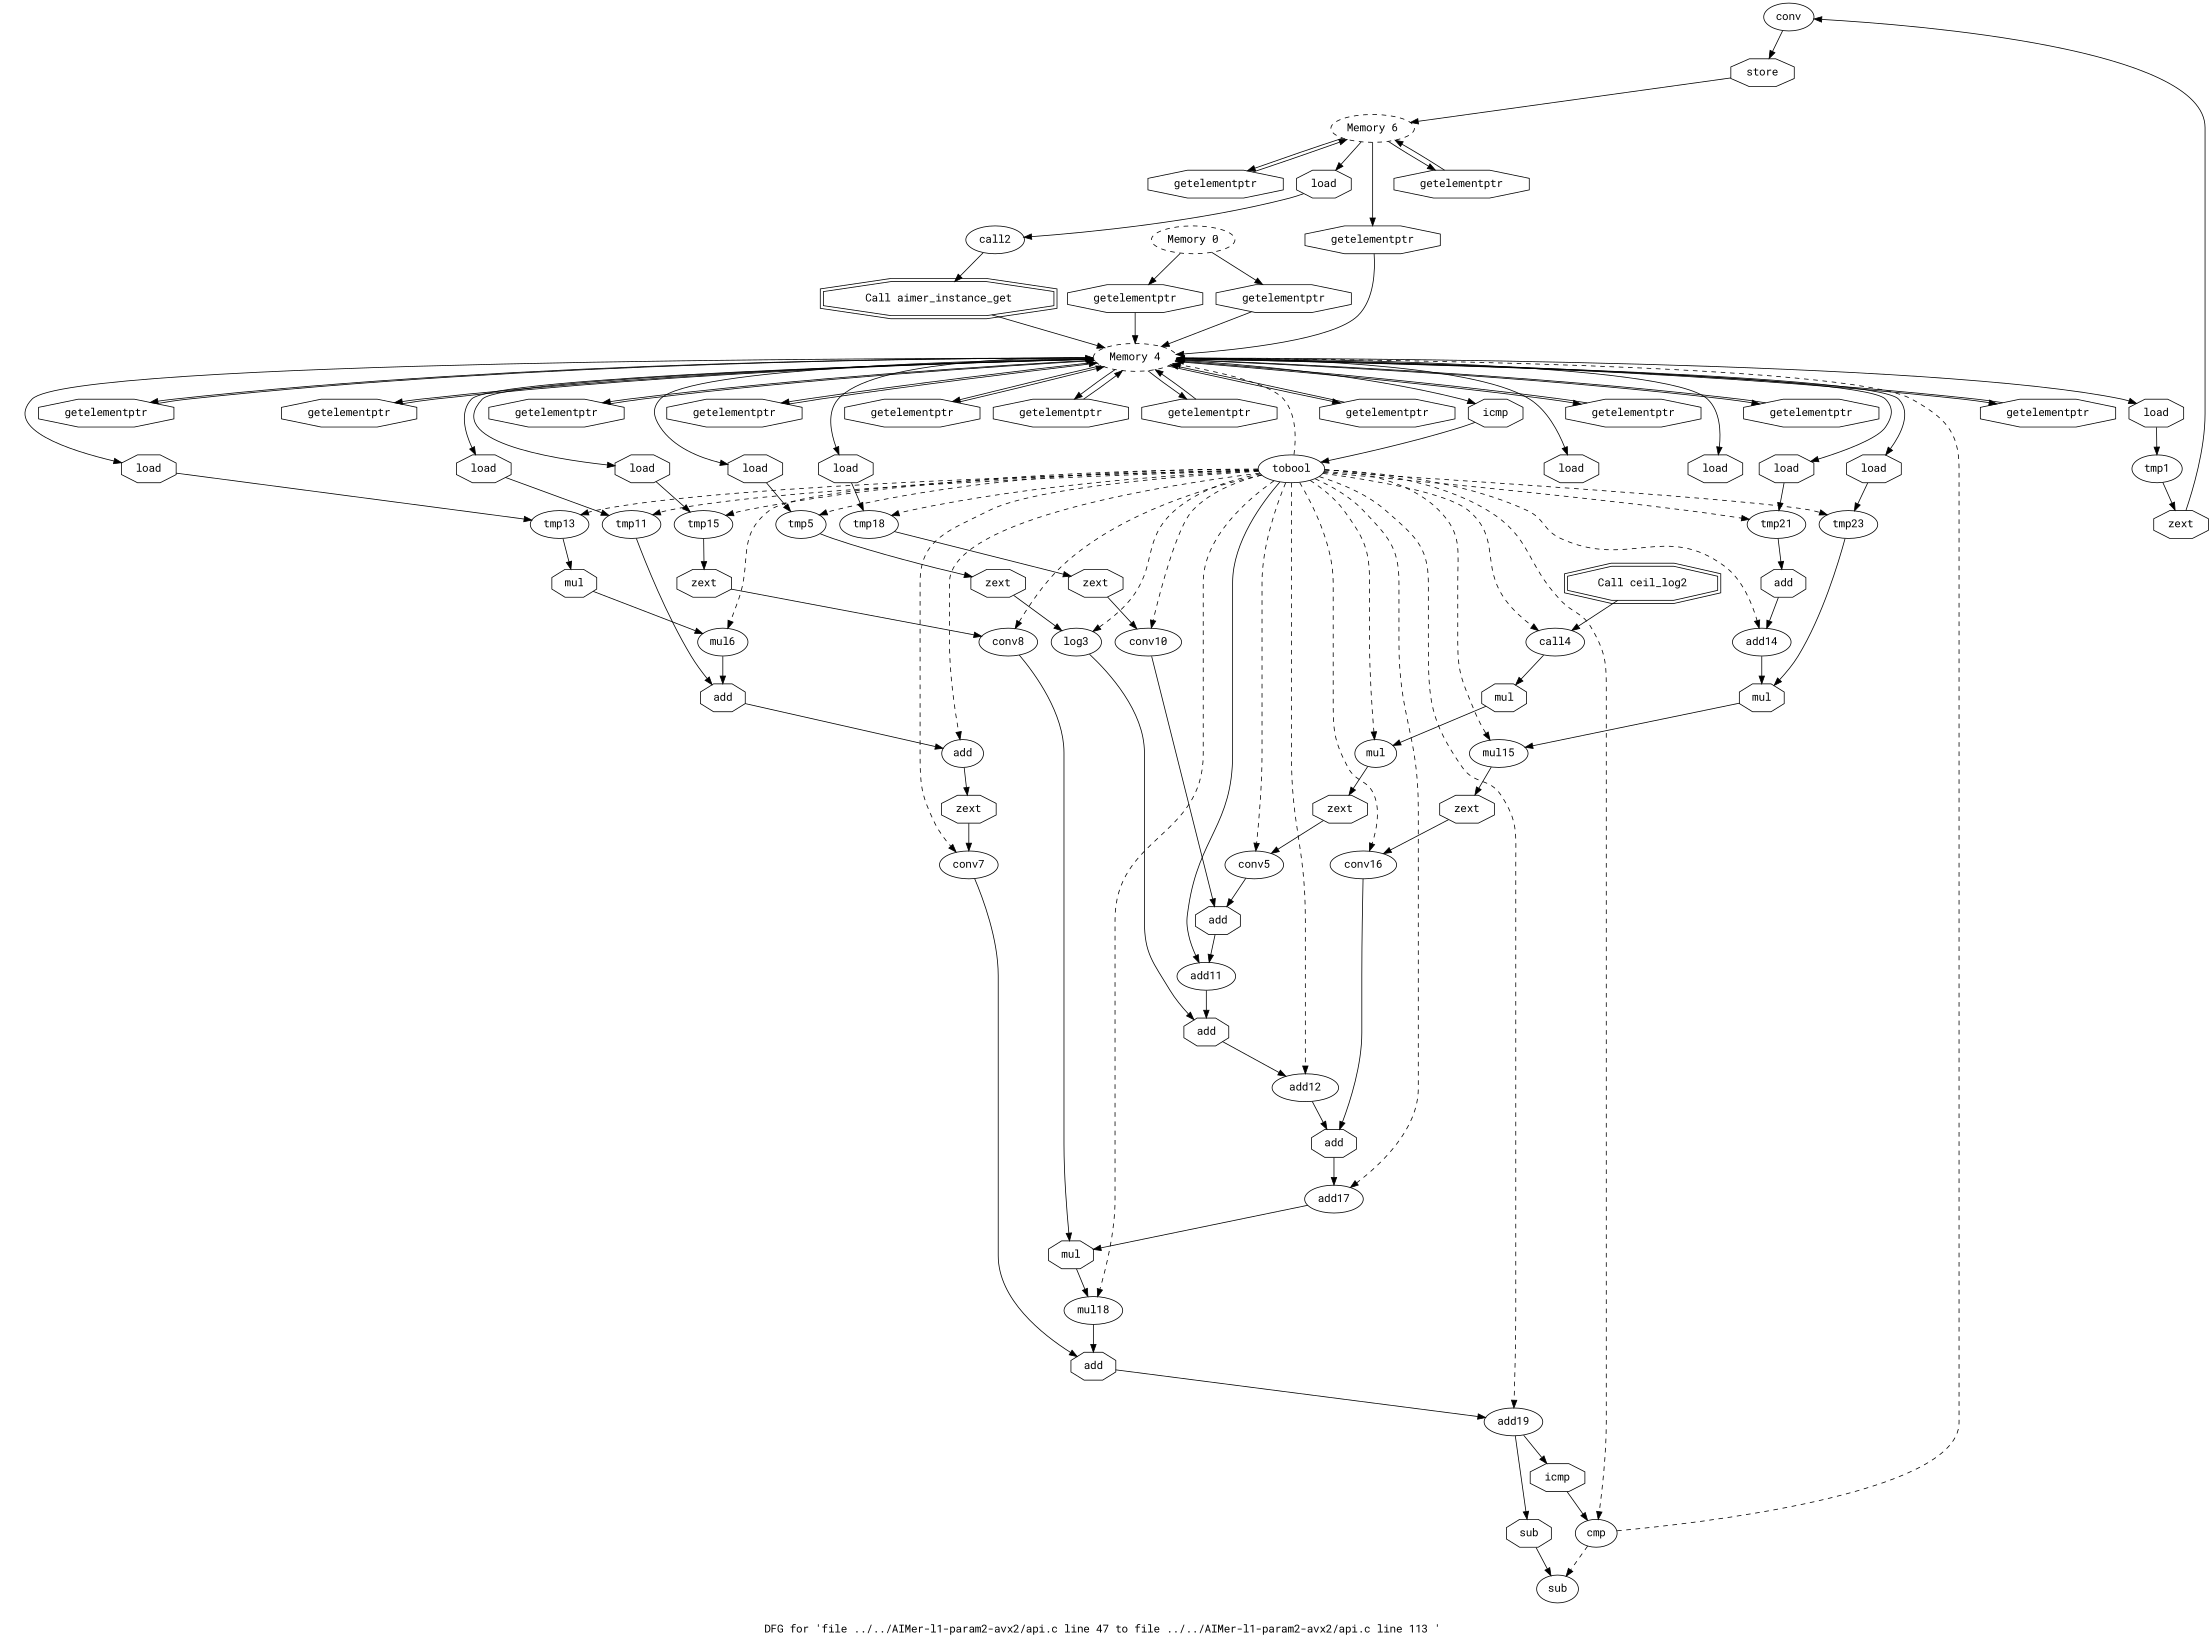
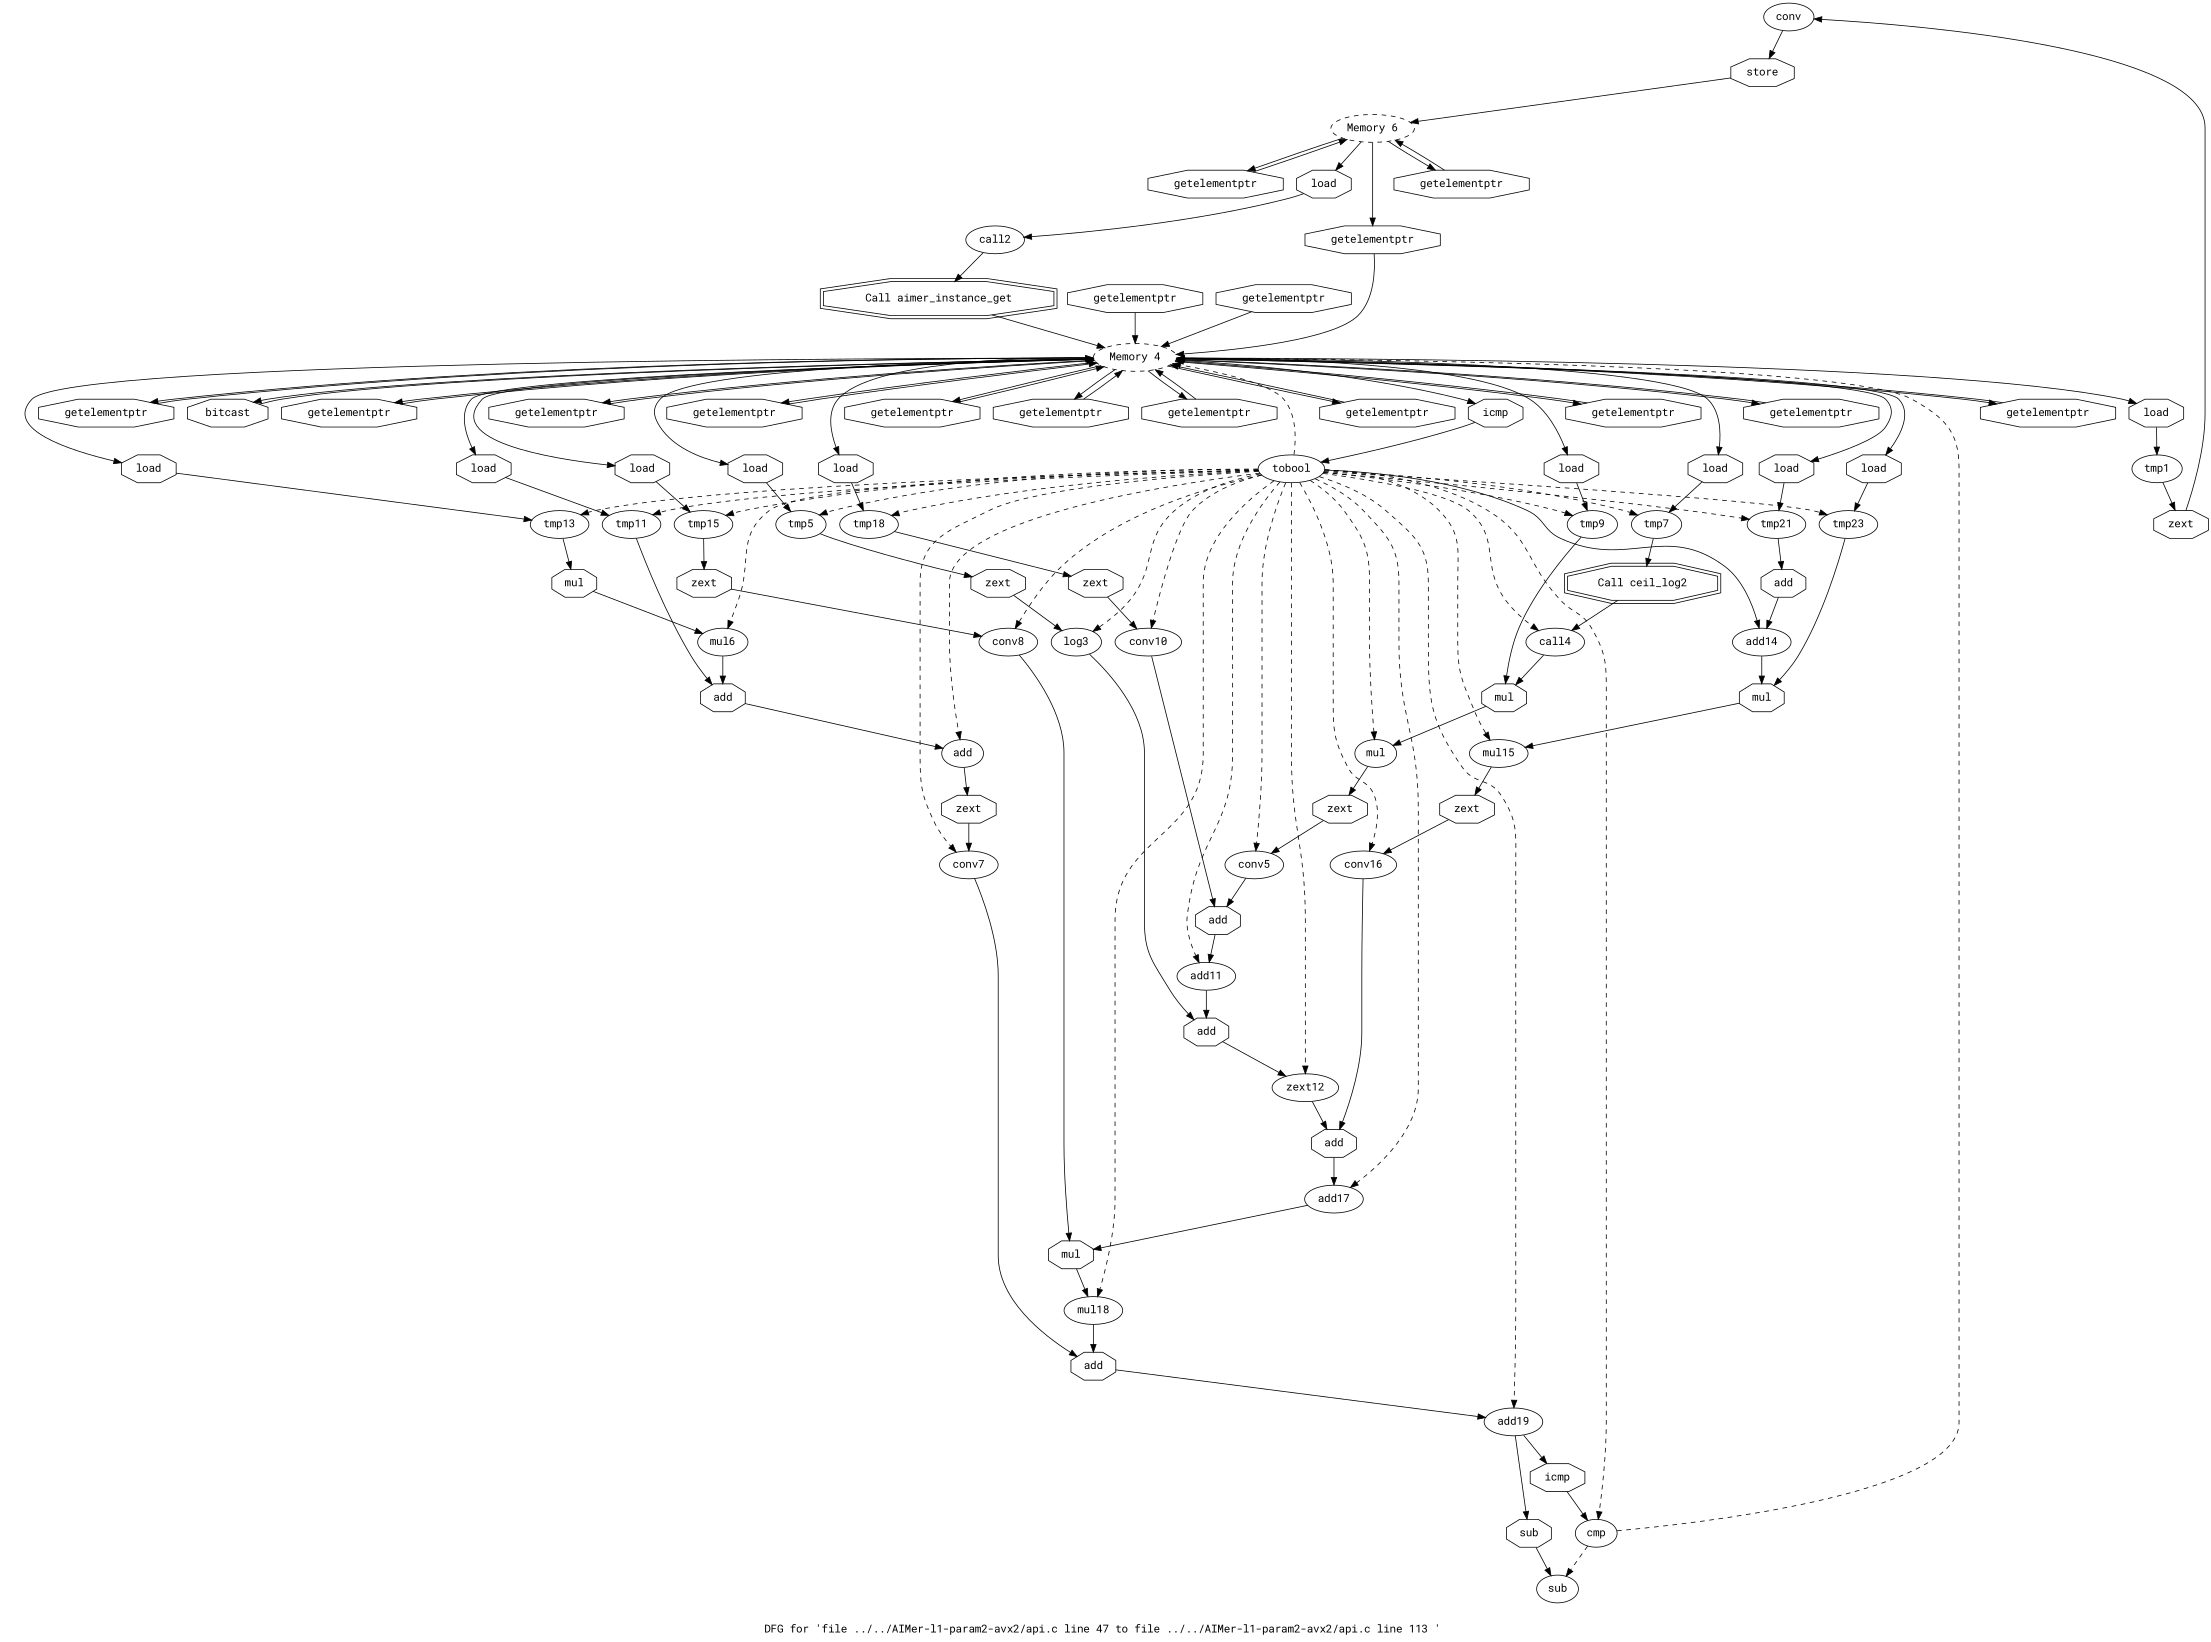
(1193, 240) -> none
none -> (228, 413)
none -> (1592, 525)
none -> (1657, 525)
(1553, 534) -> (1553, 534)
(1233, 717) -> (1233, 717)
(1305, 1088) -> (1305, 1088)
